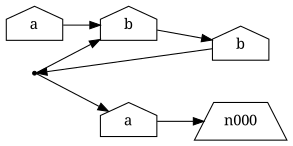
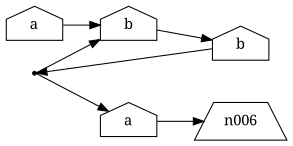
(241, 121) -> (241, 121)
